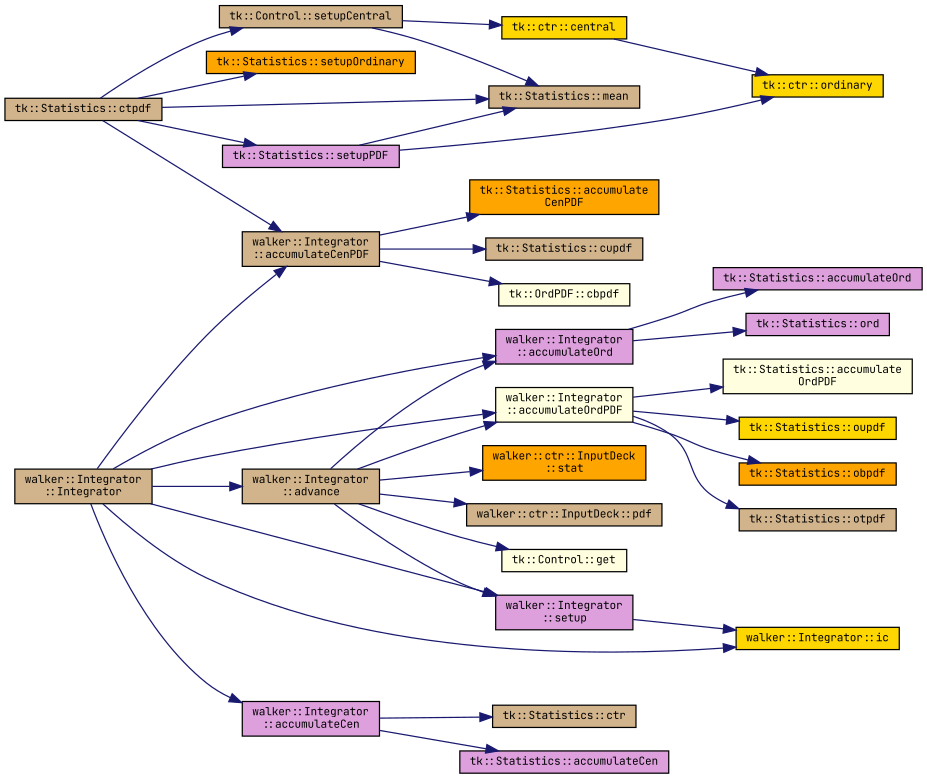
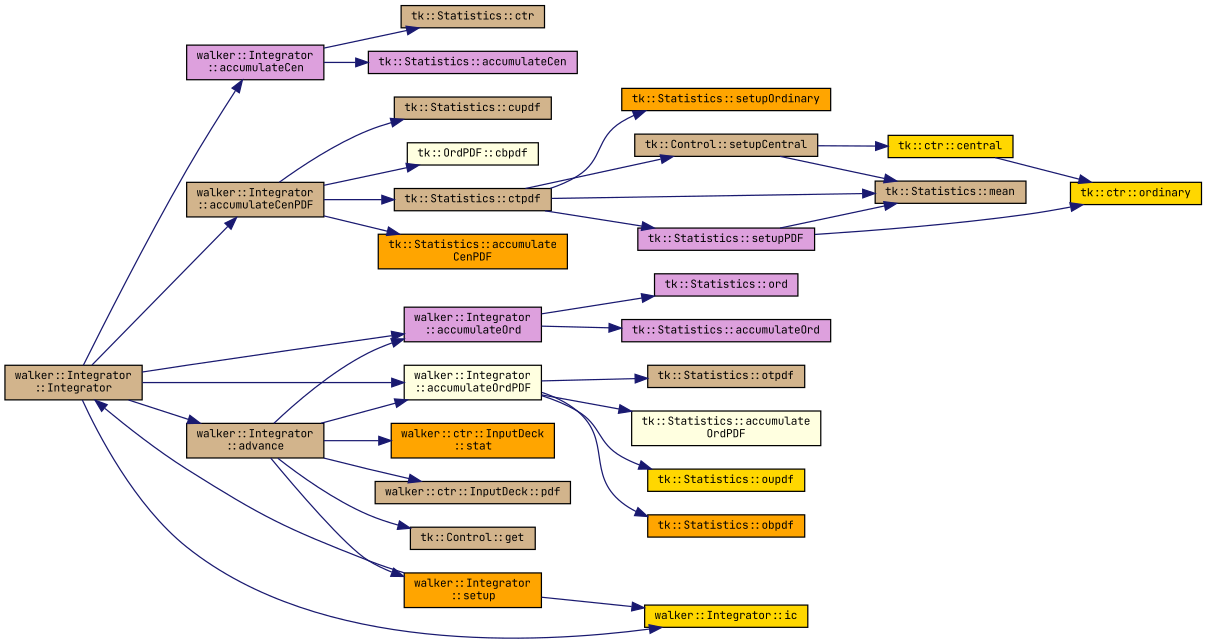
(187, 173) -> (353, 200)
(318, 548) -> (247, 505)
(564, 561) -> (473, 538)
(564, 612) -> (473, 590)
